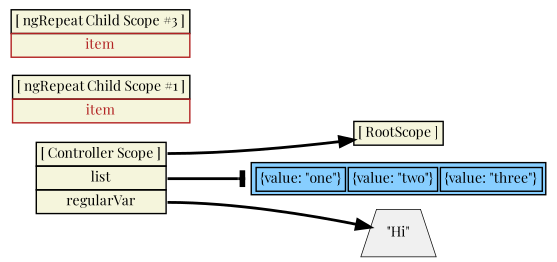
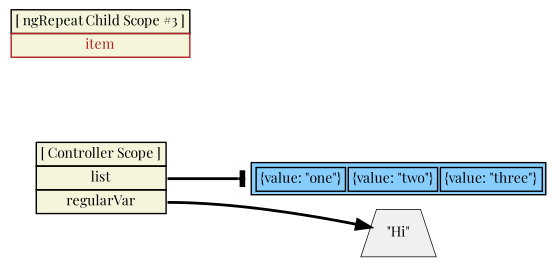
(100, 99) -> none
(399, 133) -> none
